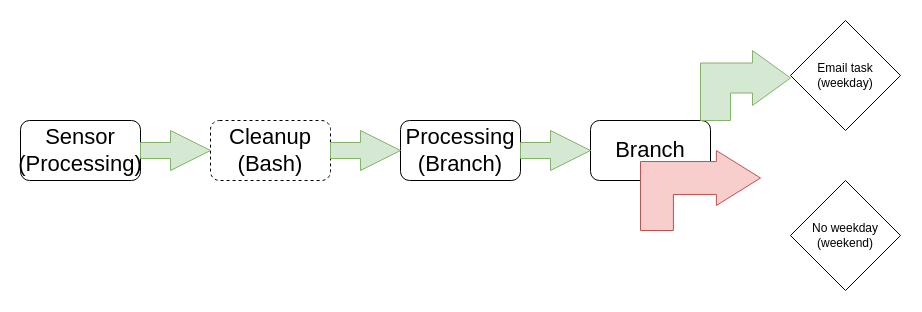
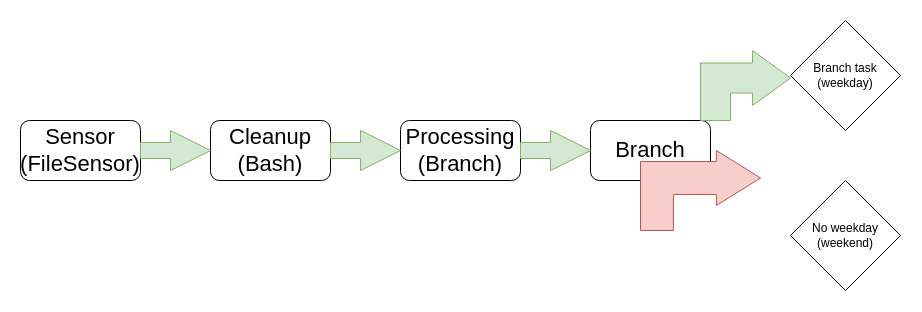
(846, 76) -> (846, 76)
(81, 151) -> (81, 151)
(271, 151) -> (271, 151)
